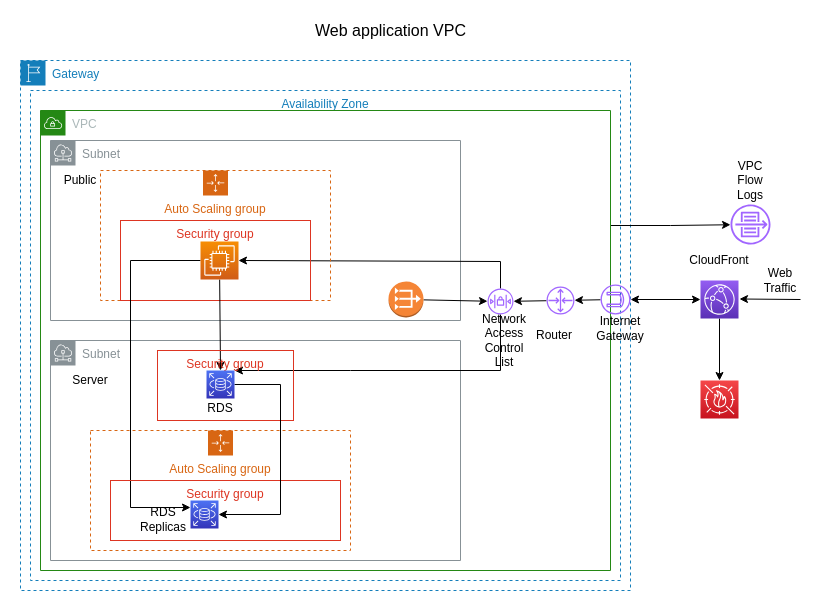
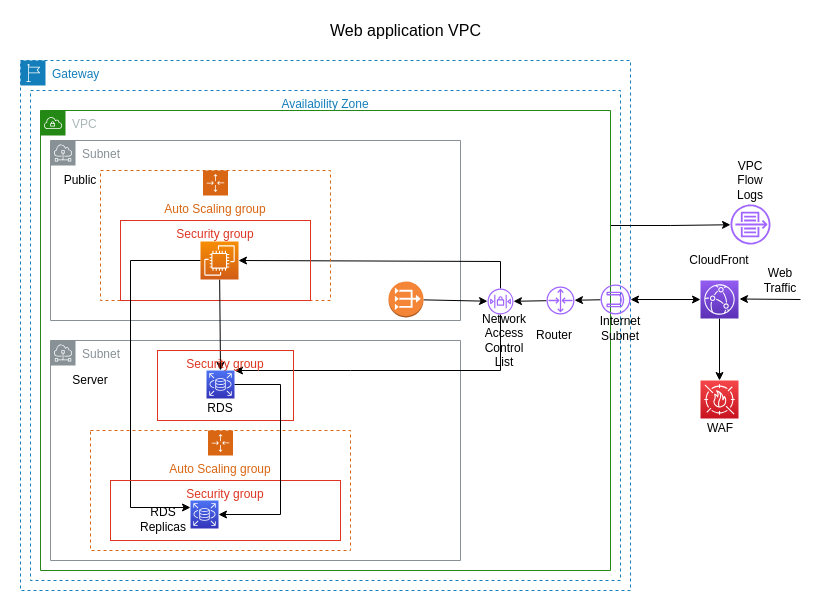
(391, 31) -> (406, 31)
(621, 329) -> (621, 329)
none -> (721, 429)
